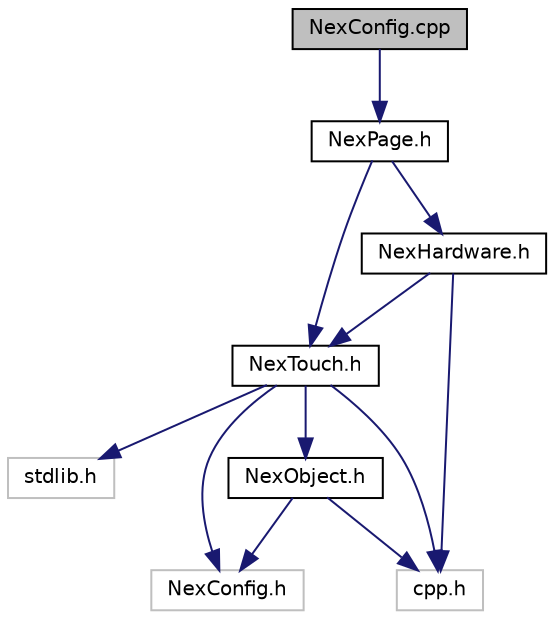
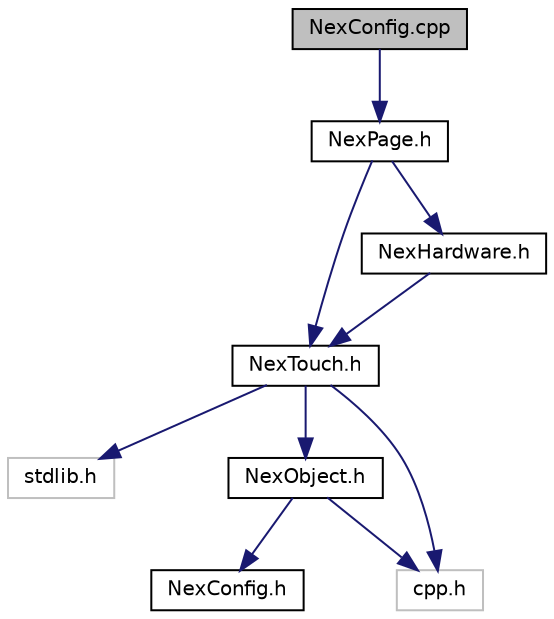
(447, 412) -> none
(211, 456) -> none
(227, 590) -> (227, 590)
